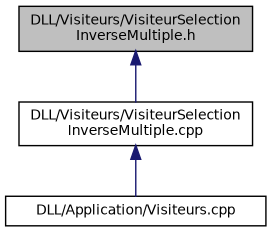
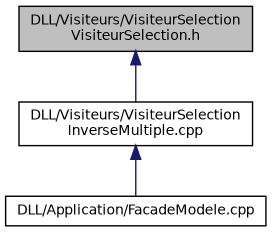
(136, 29) -> (136, 29)
(136, 211) -> (136, 211)
